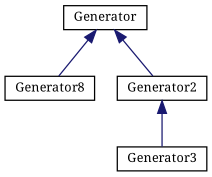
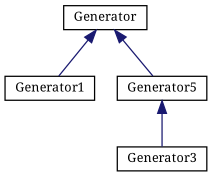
(50, 88) -> (50, 88)
(162, 88) -> (162, 88)
